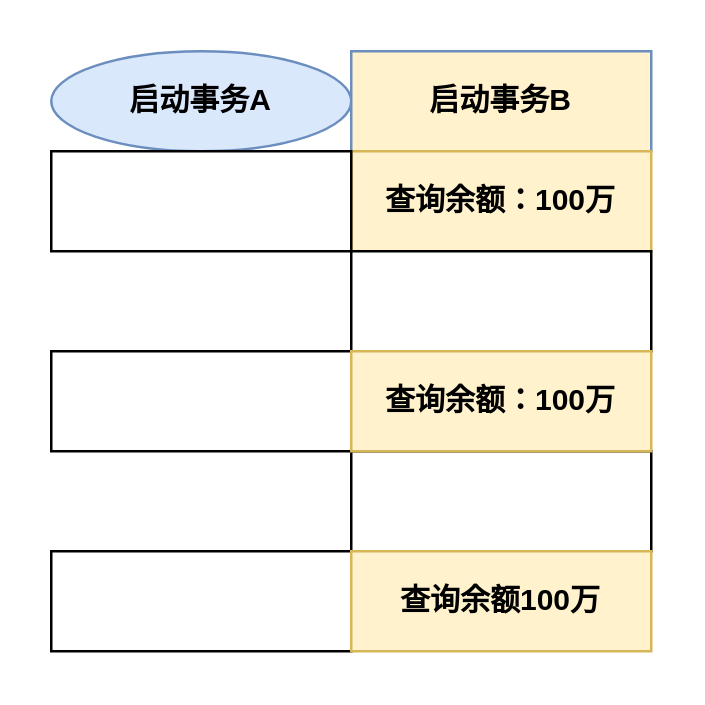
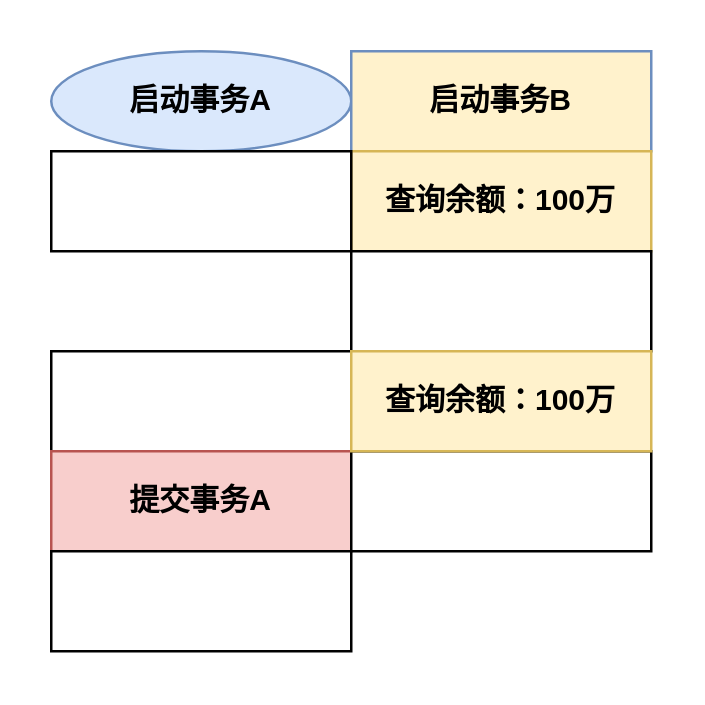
none -> (201, 501)
(501, 601) -> none
